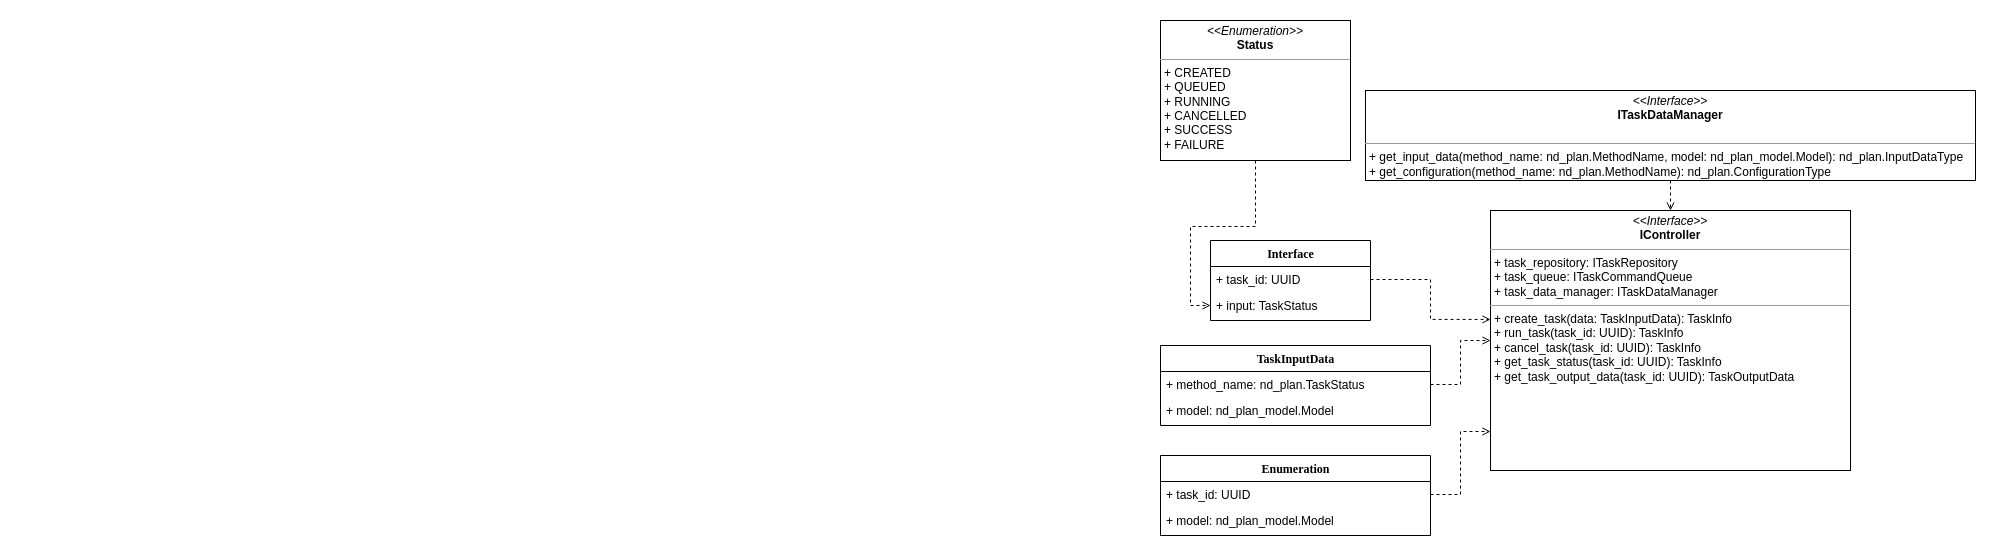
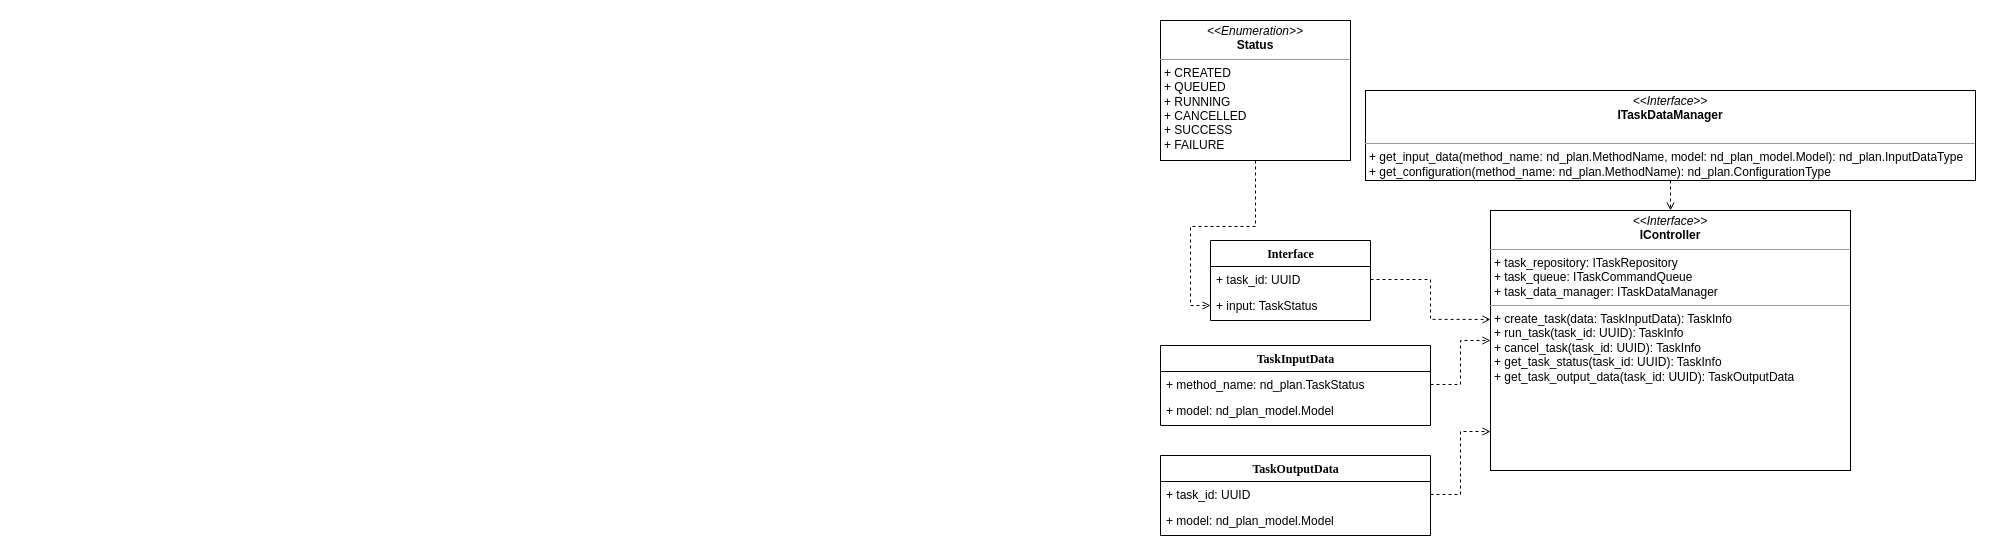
(1296, 470) -> (1296, 470)
